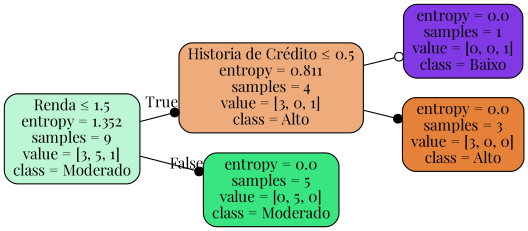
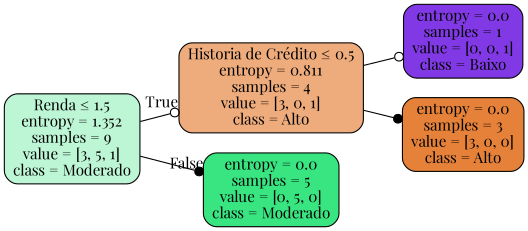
(155, 118) -> (155, 118)
